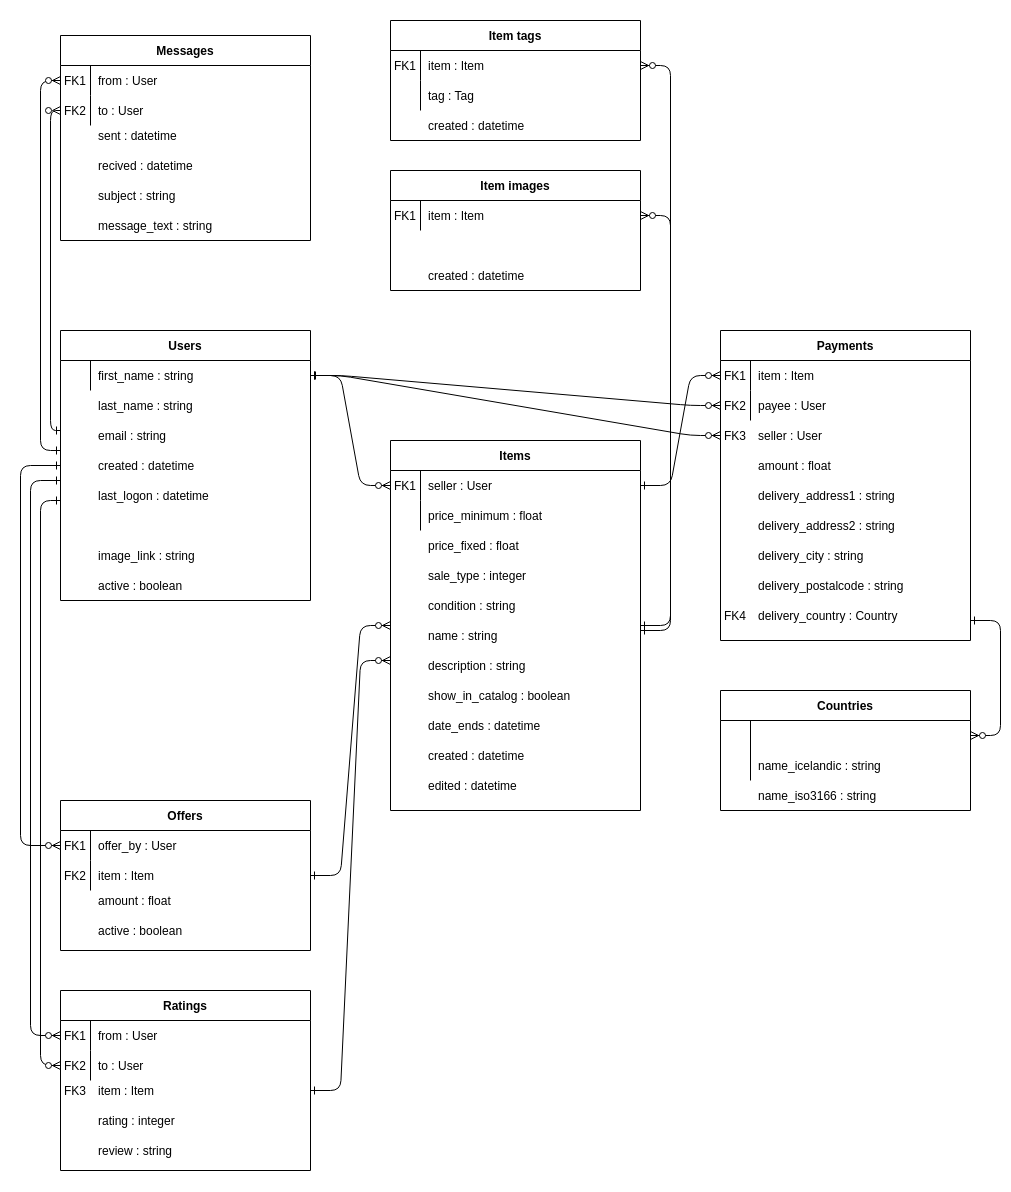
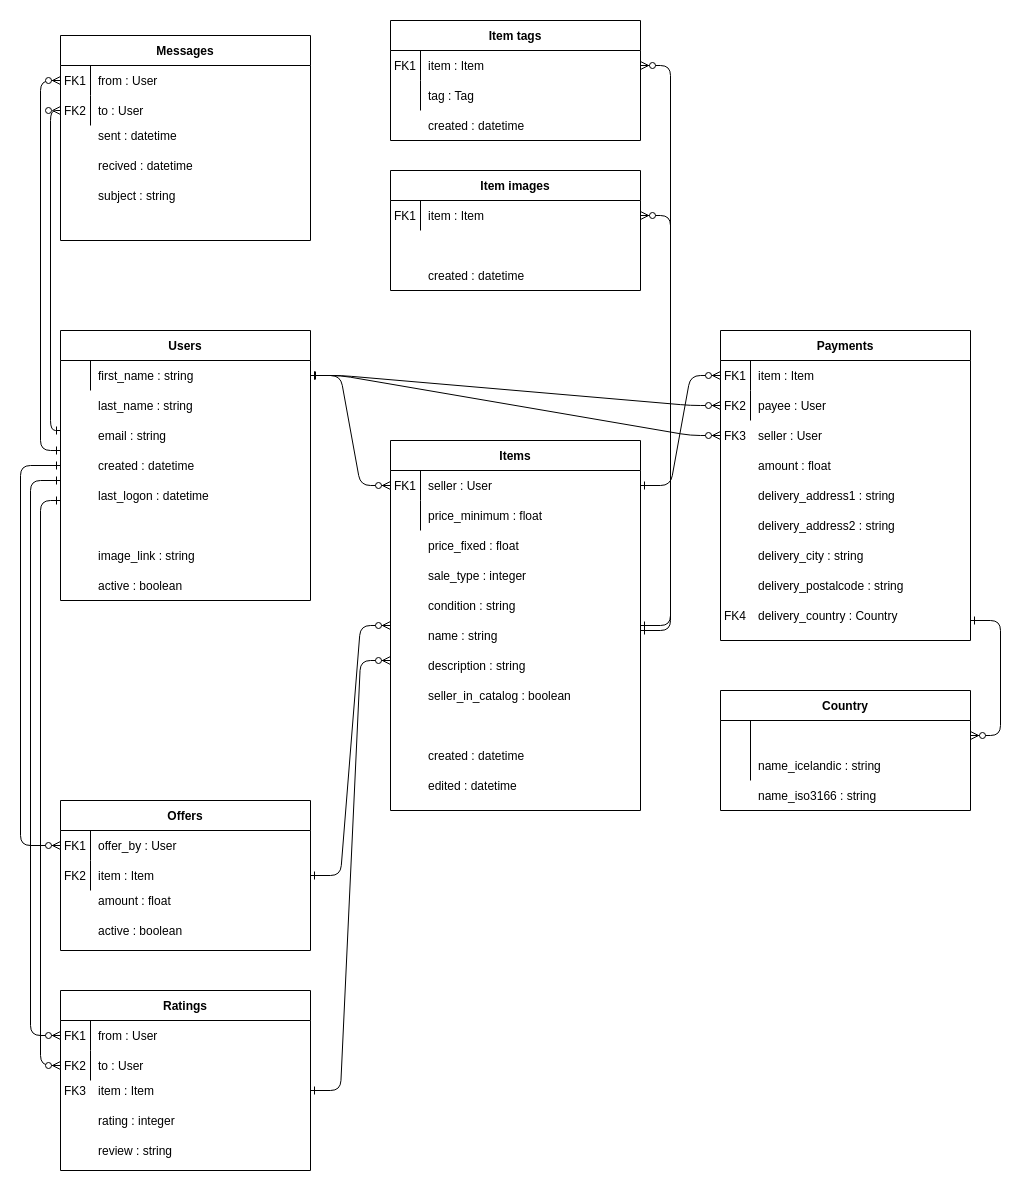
(201, 226) -> none
(503, 696) -> (506, 696)
(845, 706) -> (845, 706)
(531, 726) -> none
